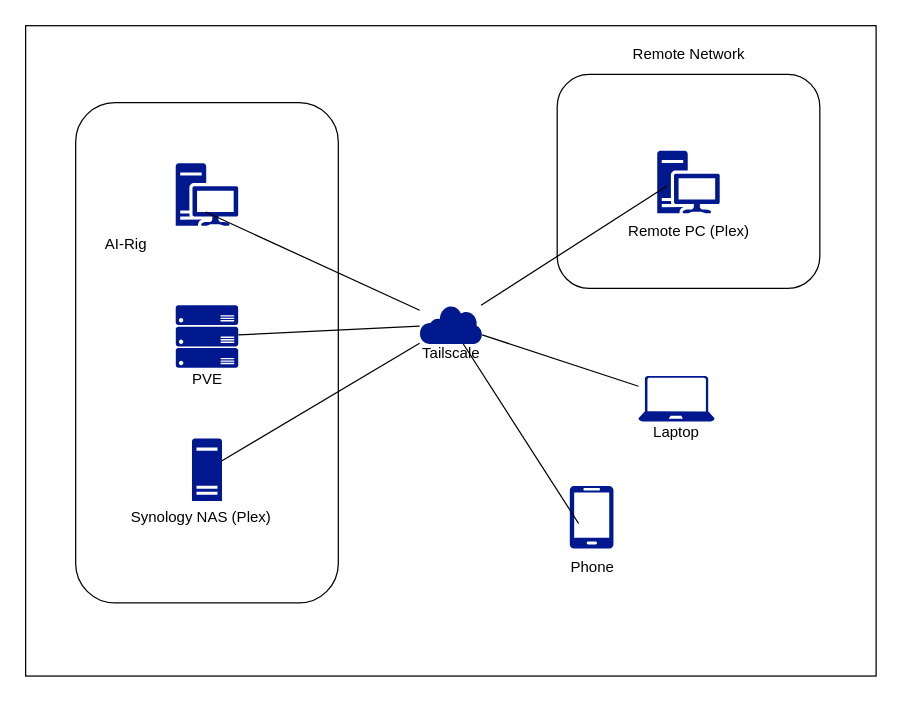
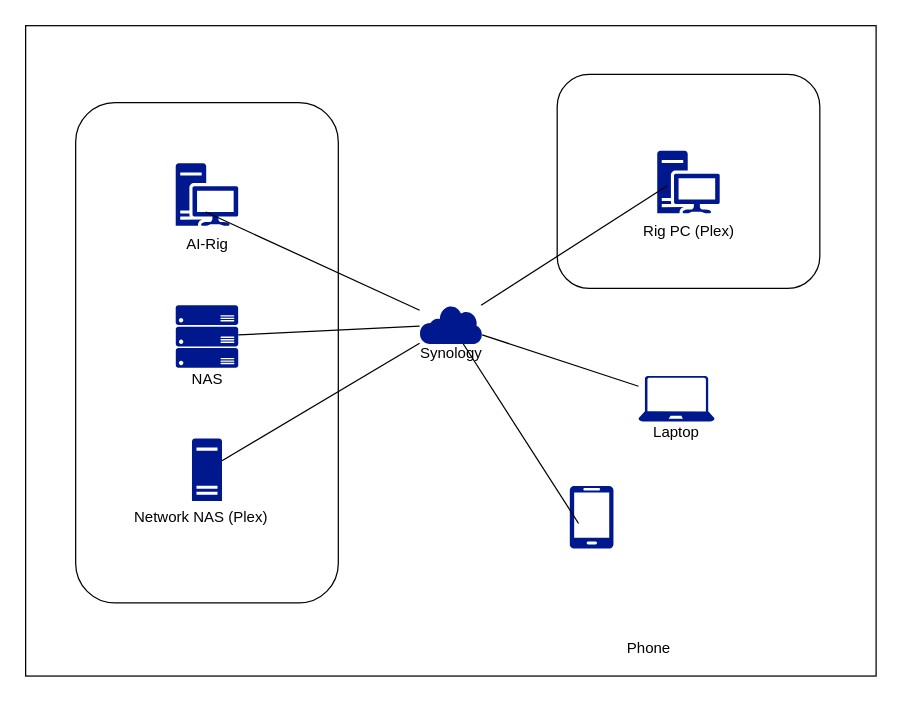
(688, 54) -> none
(689, 232) -> (689, 232)
(126, 244) -> (207, 244)
(451, 353) -> (451, 353)
(208, 379) -> (208, 379)
(201, 517) -> (201, 517)
(591, 567) -> (648, 648)
